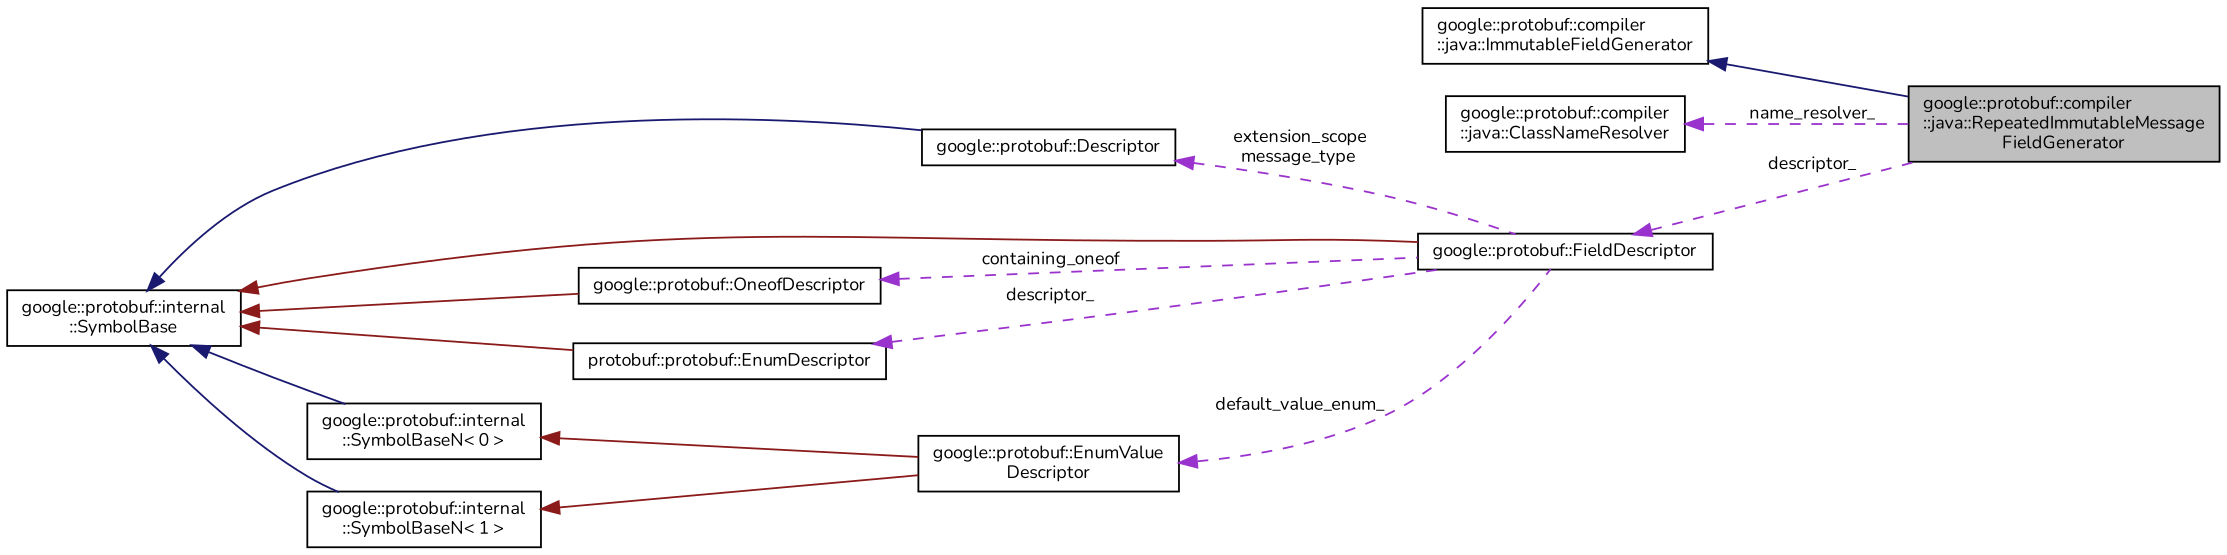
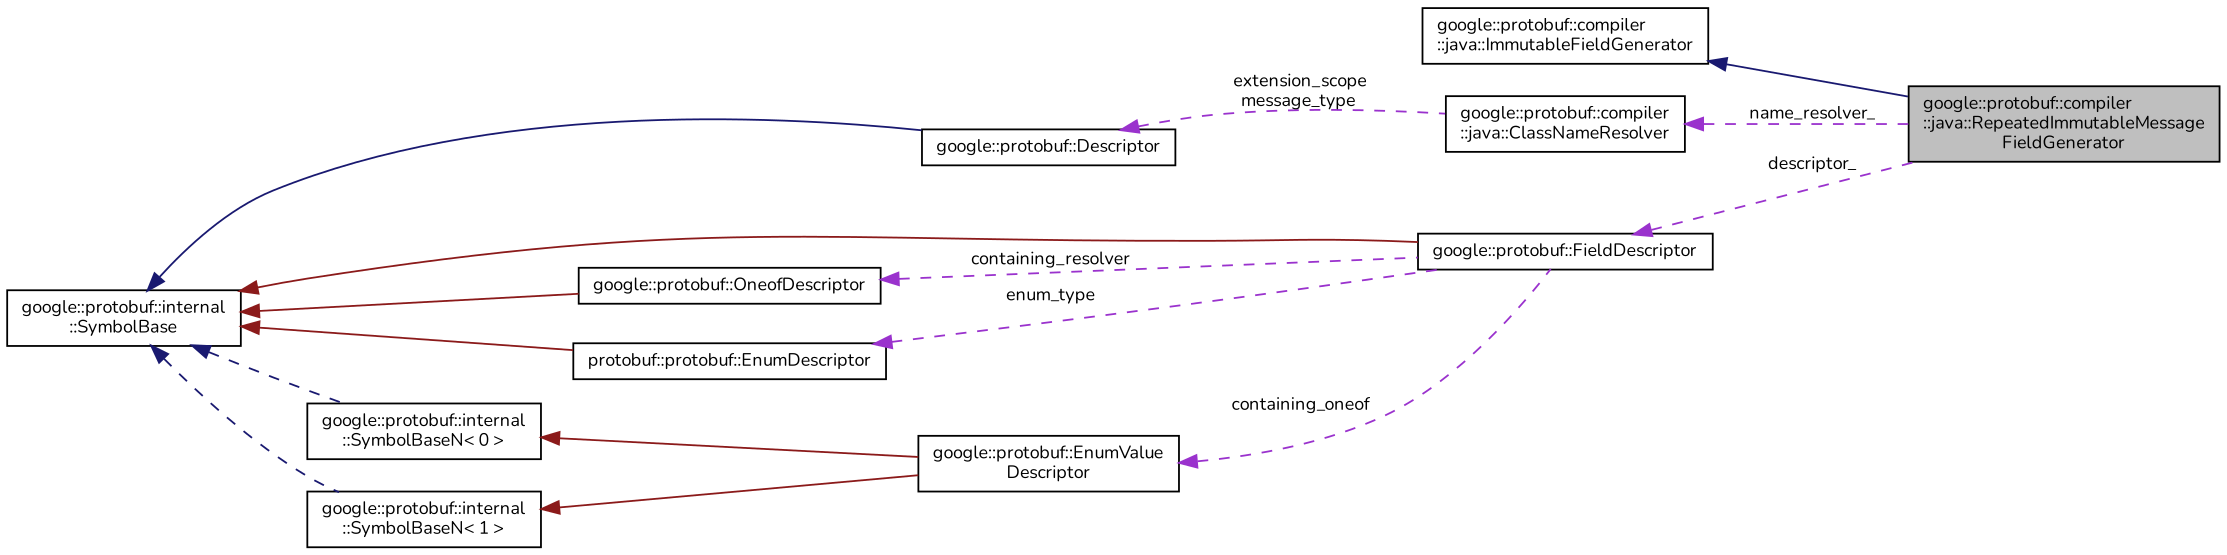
(1357, 190) -> (1291, 110)
(1049, 260) -> (1049, 260)
(1049, 296) -> (1049, 296)
(277, 379) -> (277, 379)
(1298, 405) -> (1298, 405)
(246, 433) -> (246, 433)
